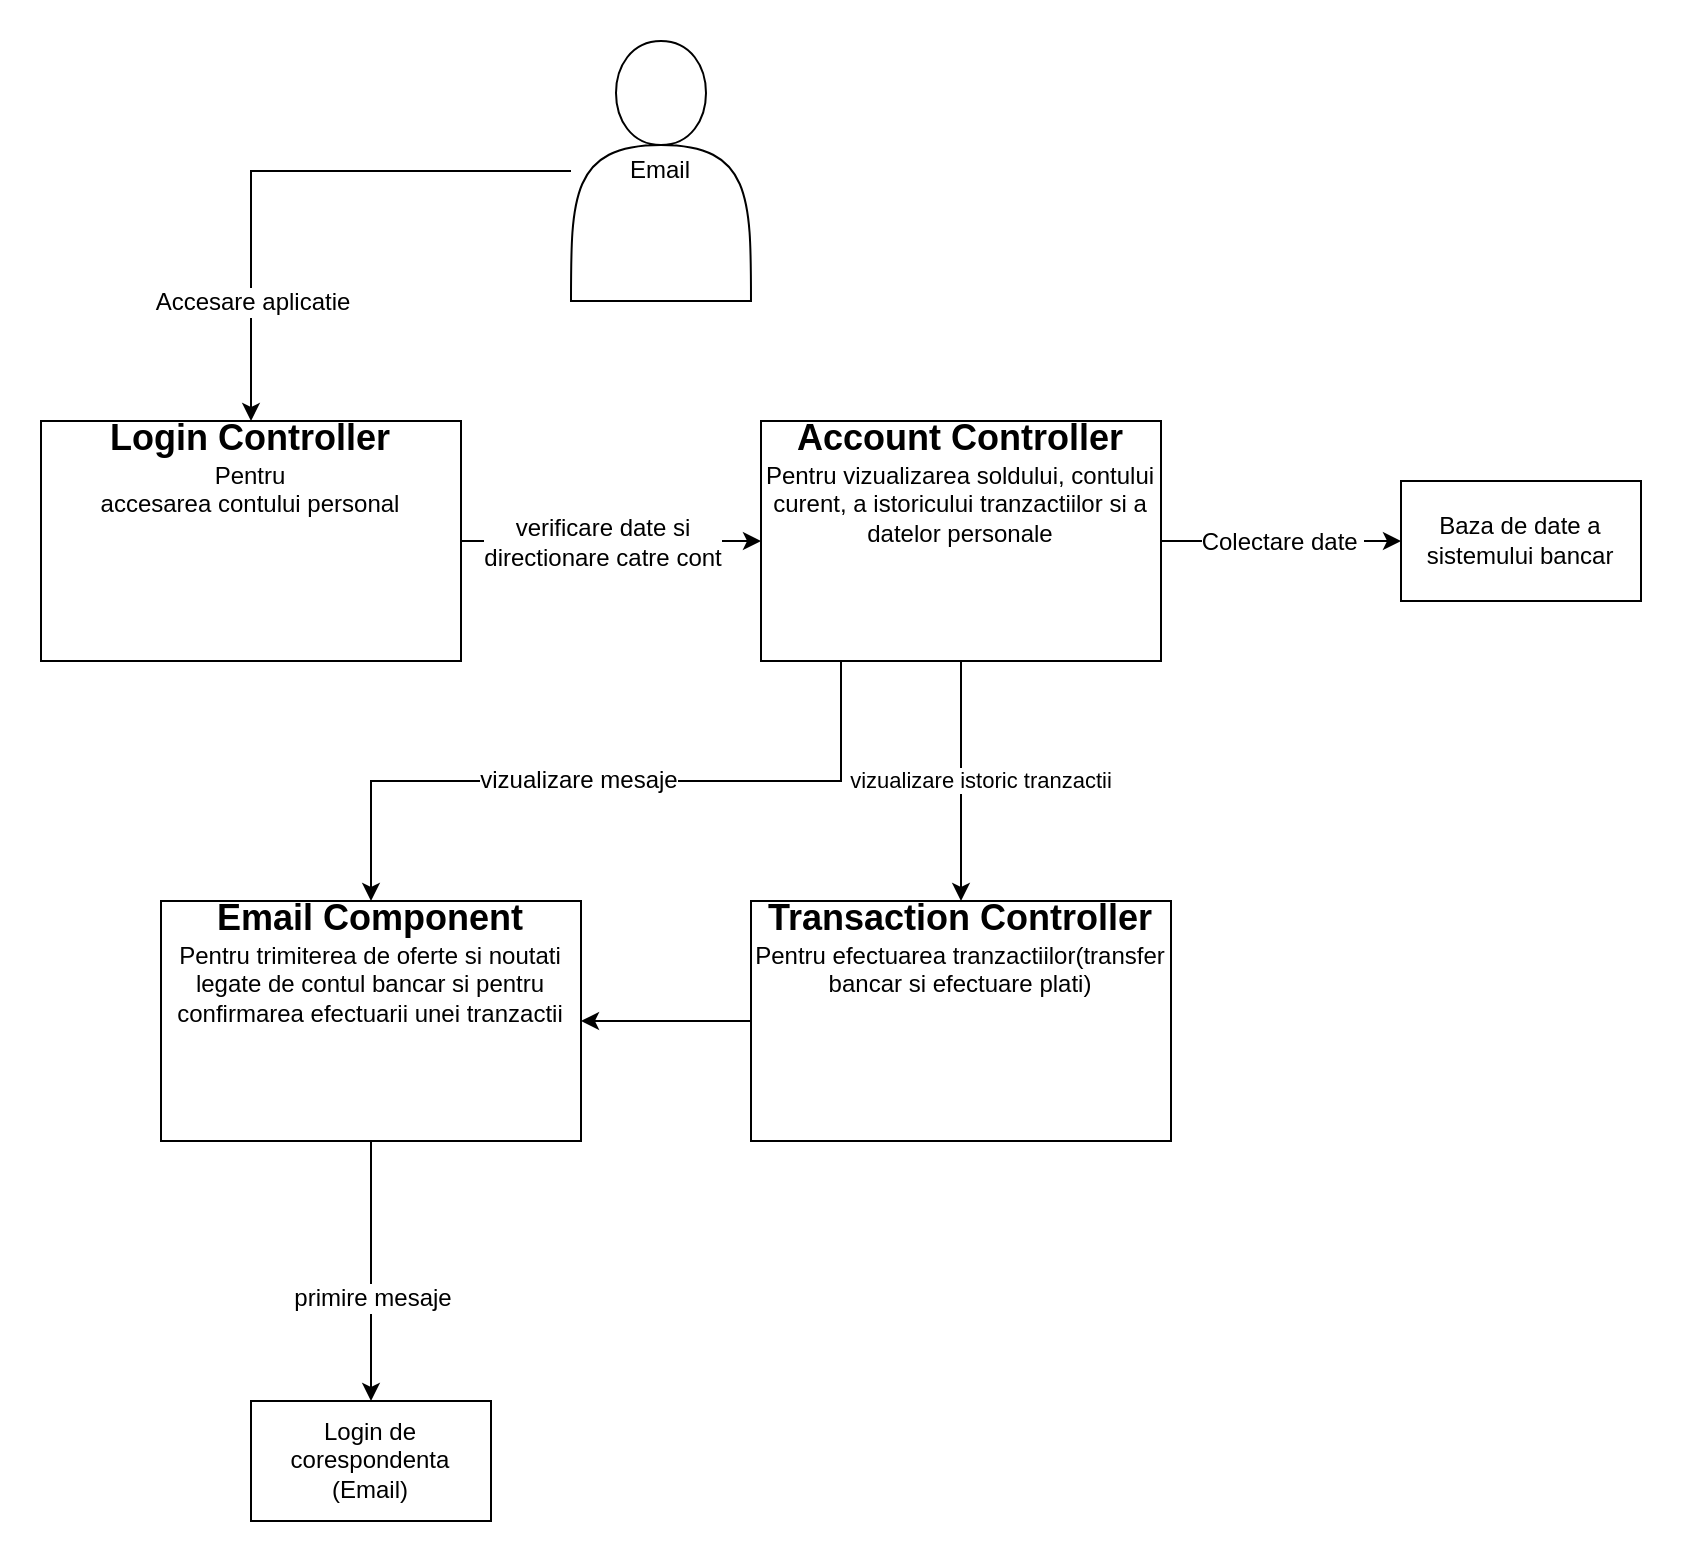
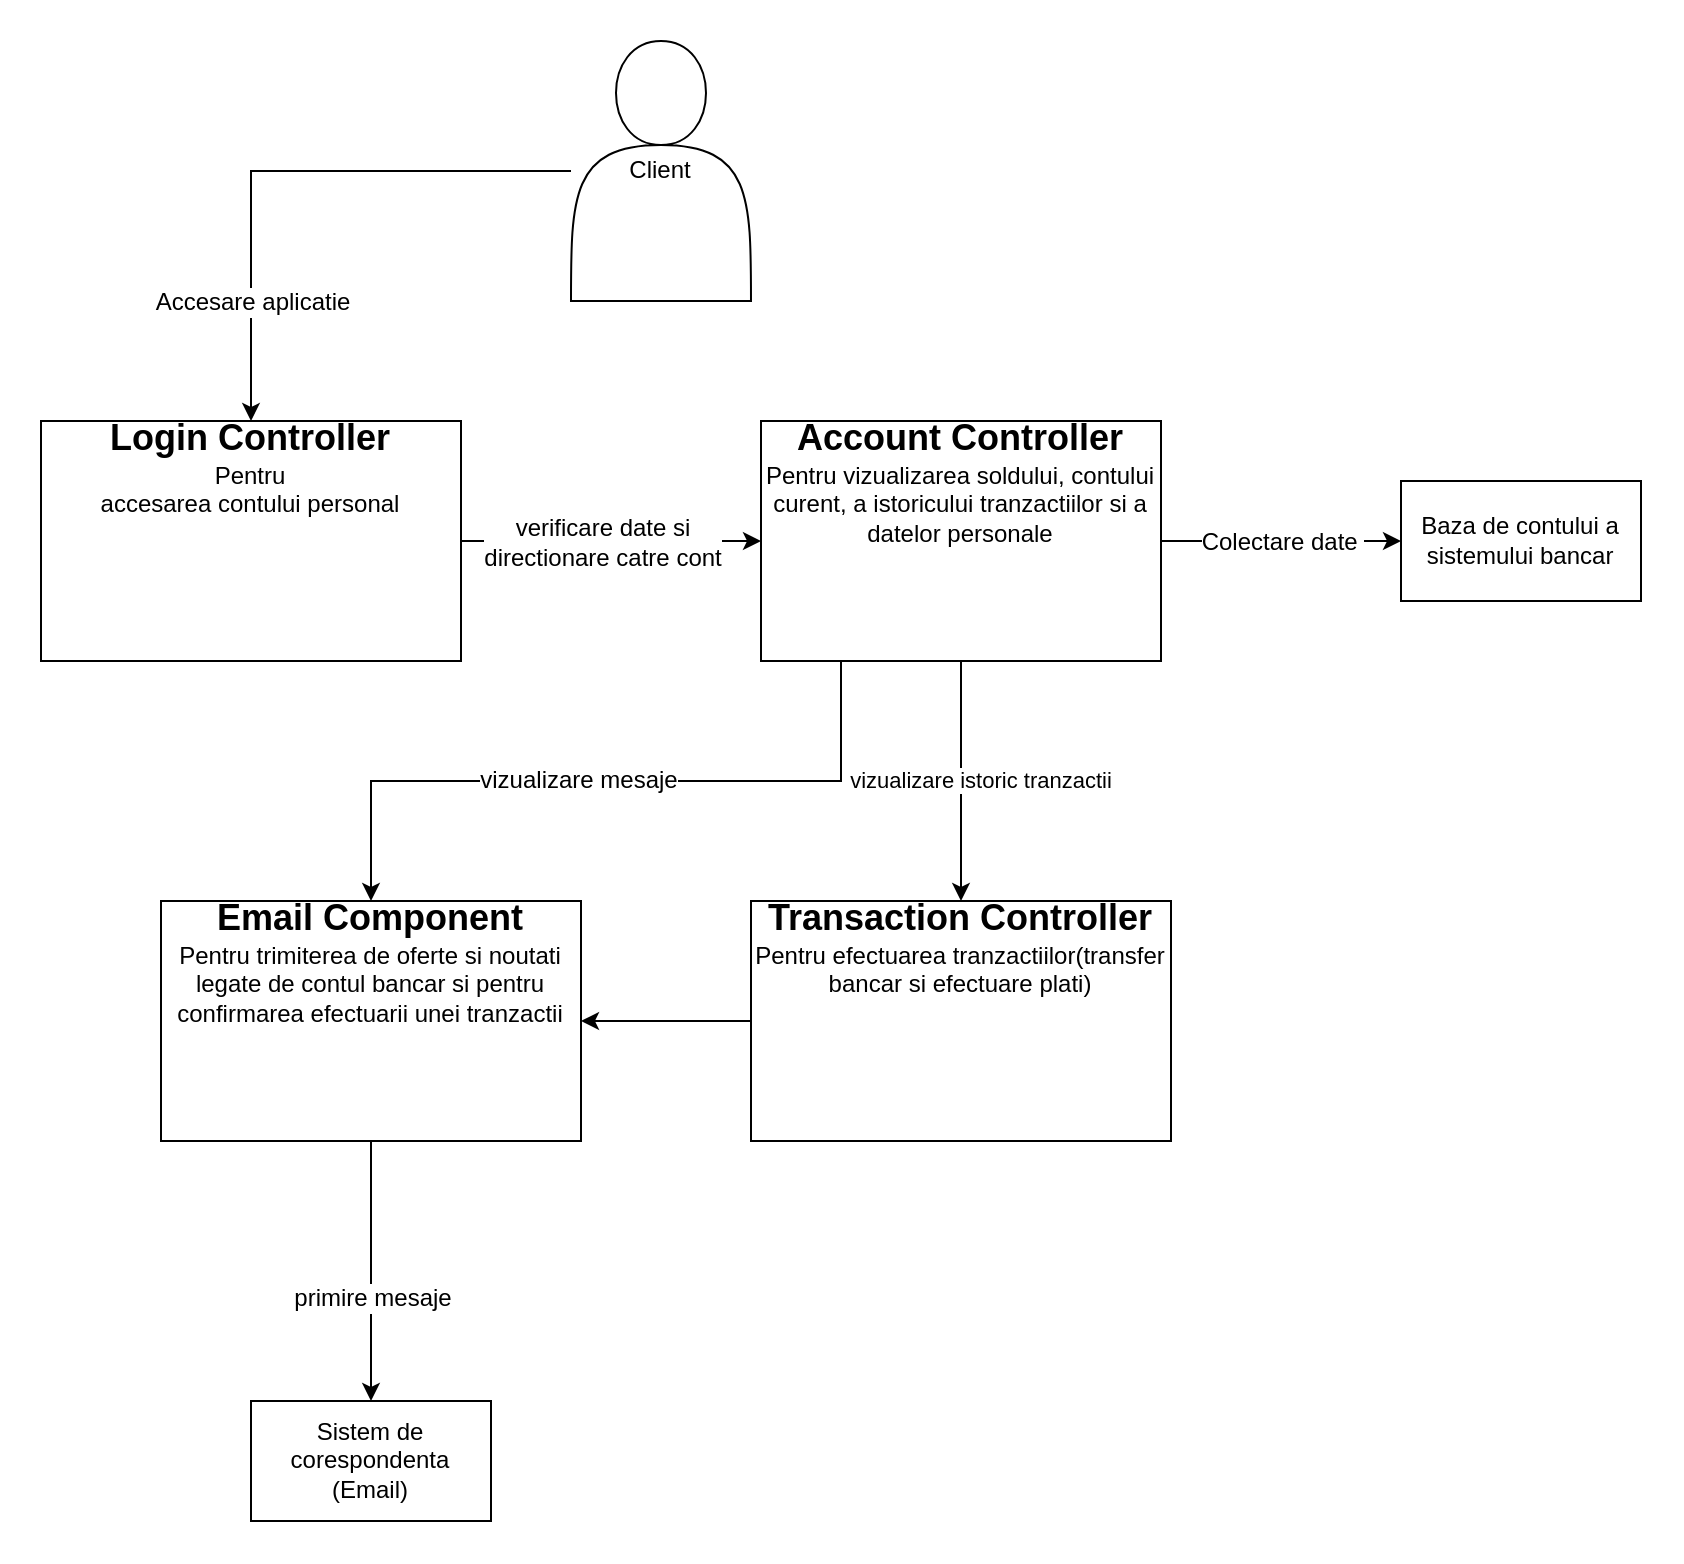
(661, 171) -> (661, 171)
(1521, 541) -> (1521, 541)
(371, 1461) -> (371, 1461)
